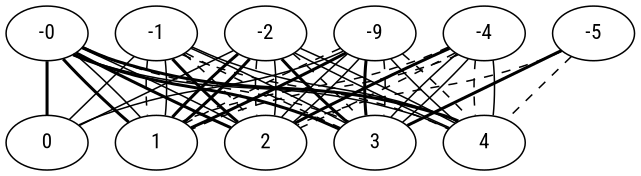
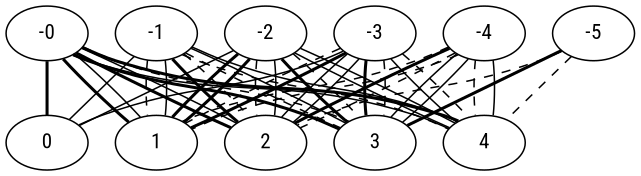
(375, 33) -> (375, 33)
